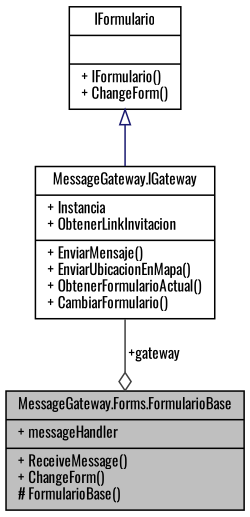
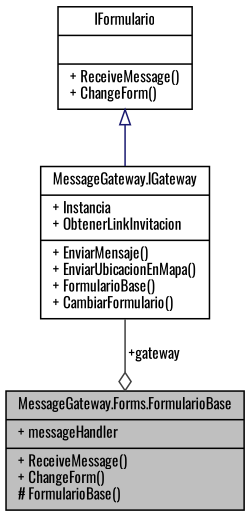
(121, 78) -> (125, 78)
(125, 287) -> (104, 287)
